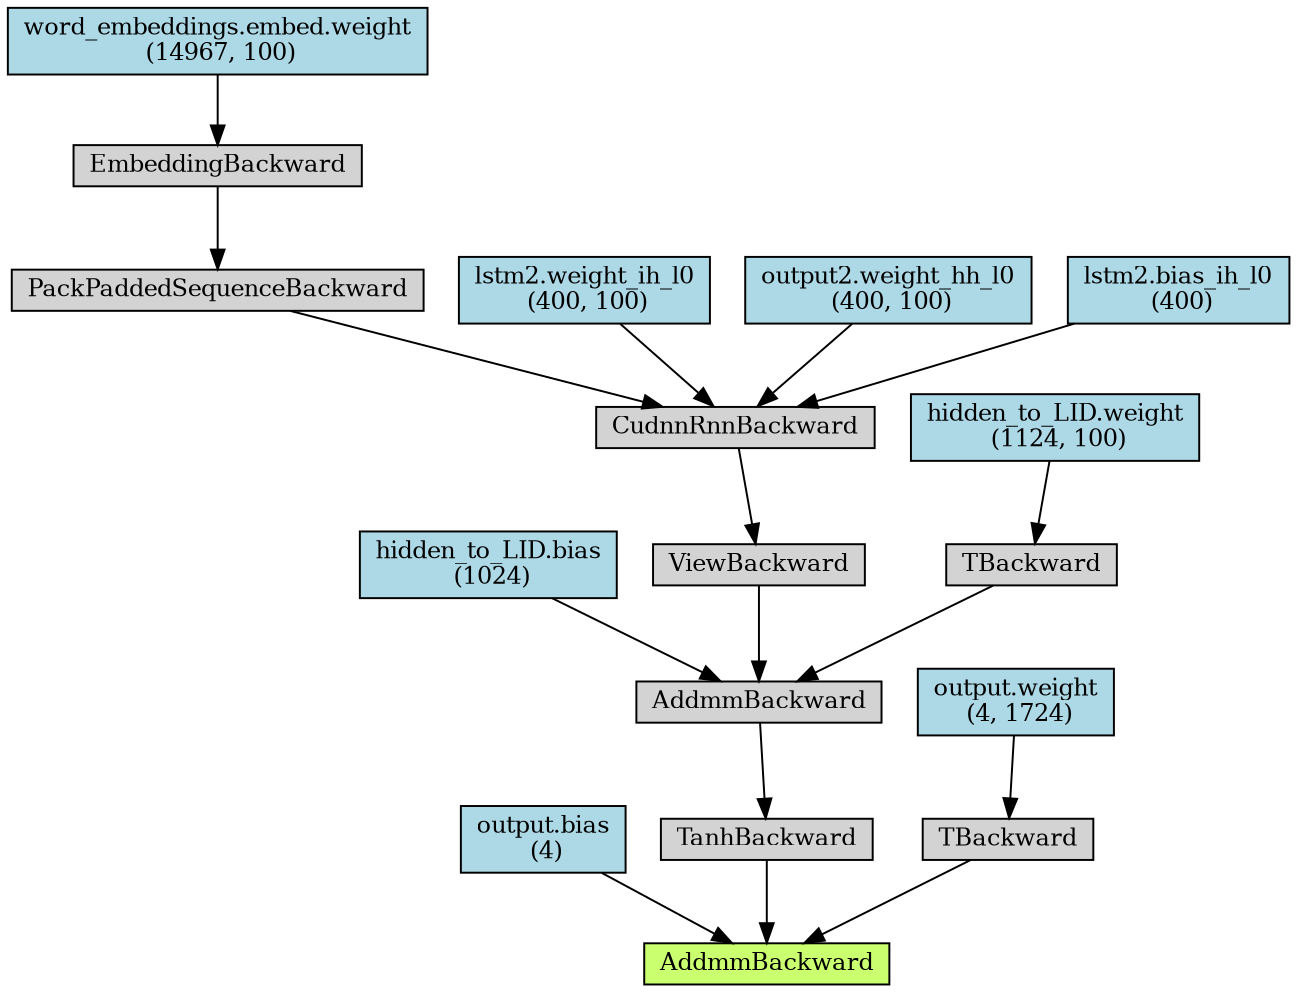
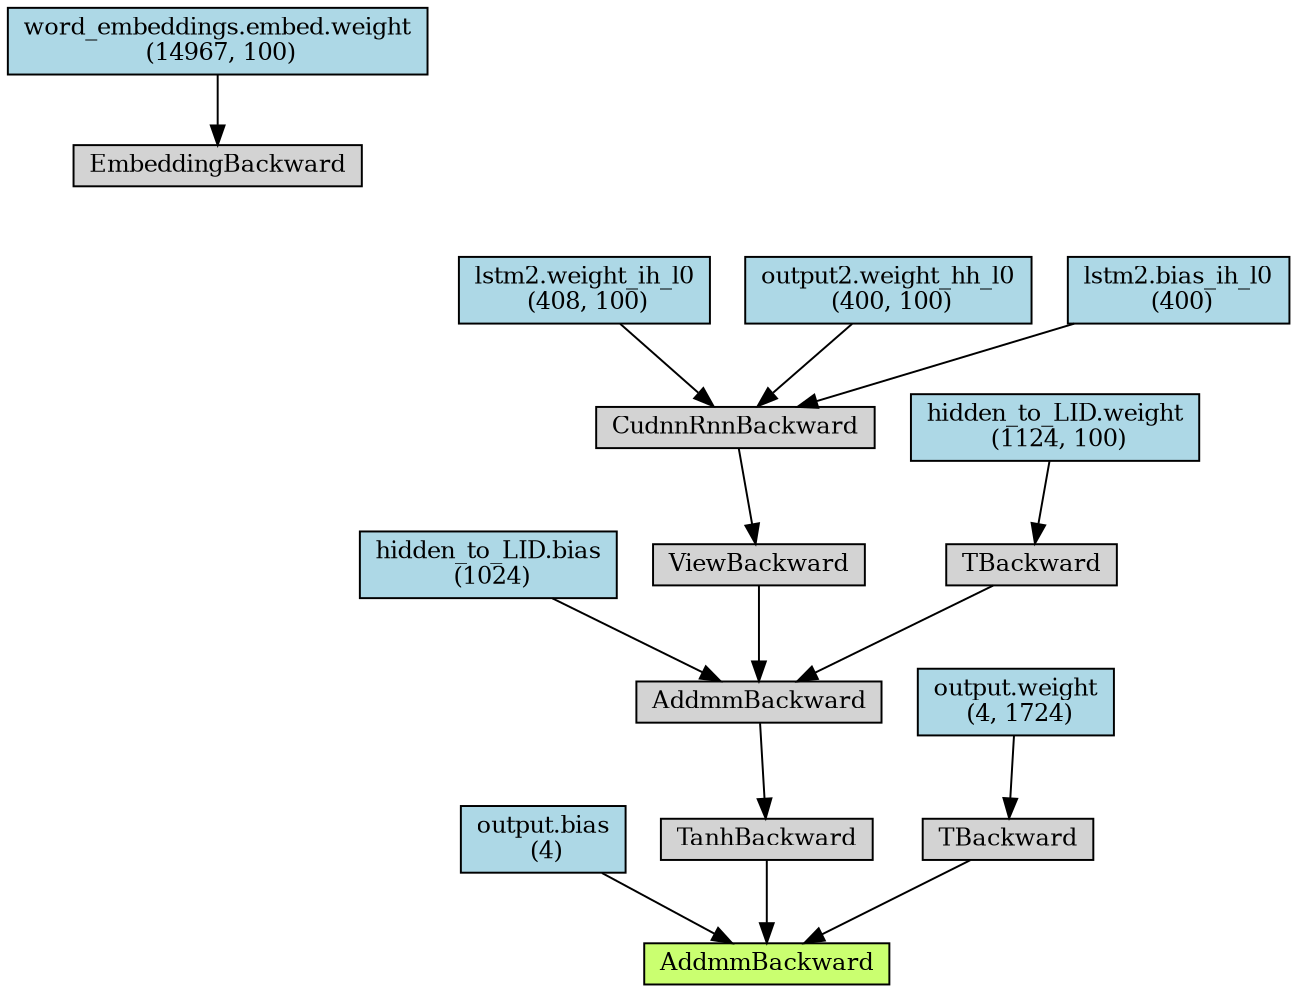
(218, 290) -> none
(584, 290) -> (584, 290)
